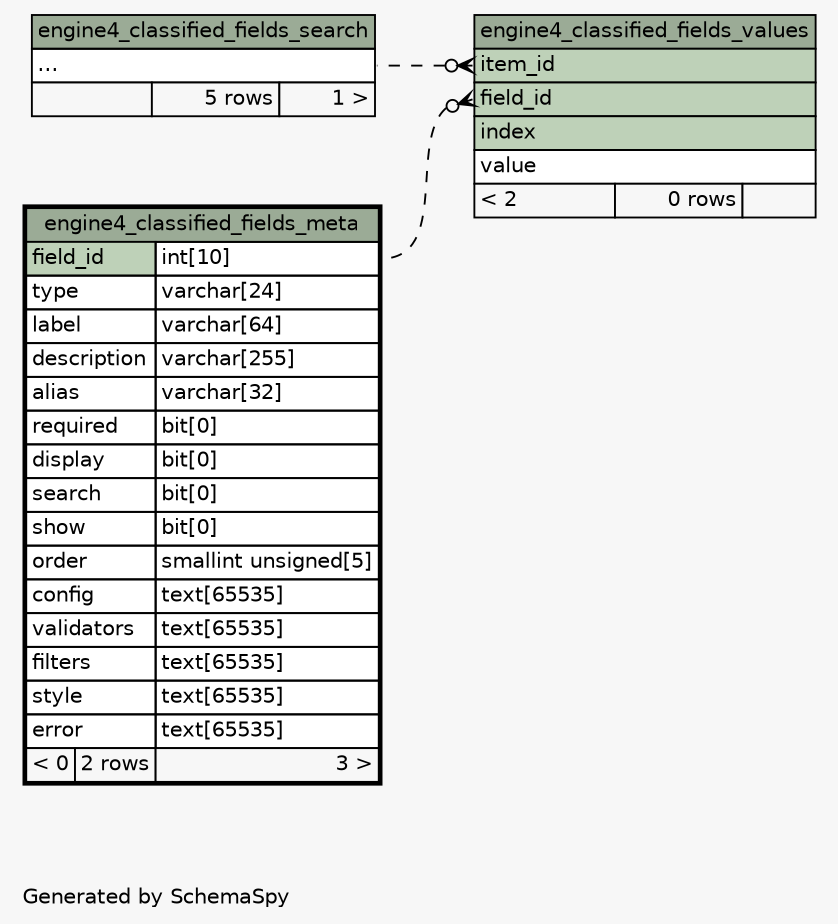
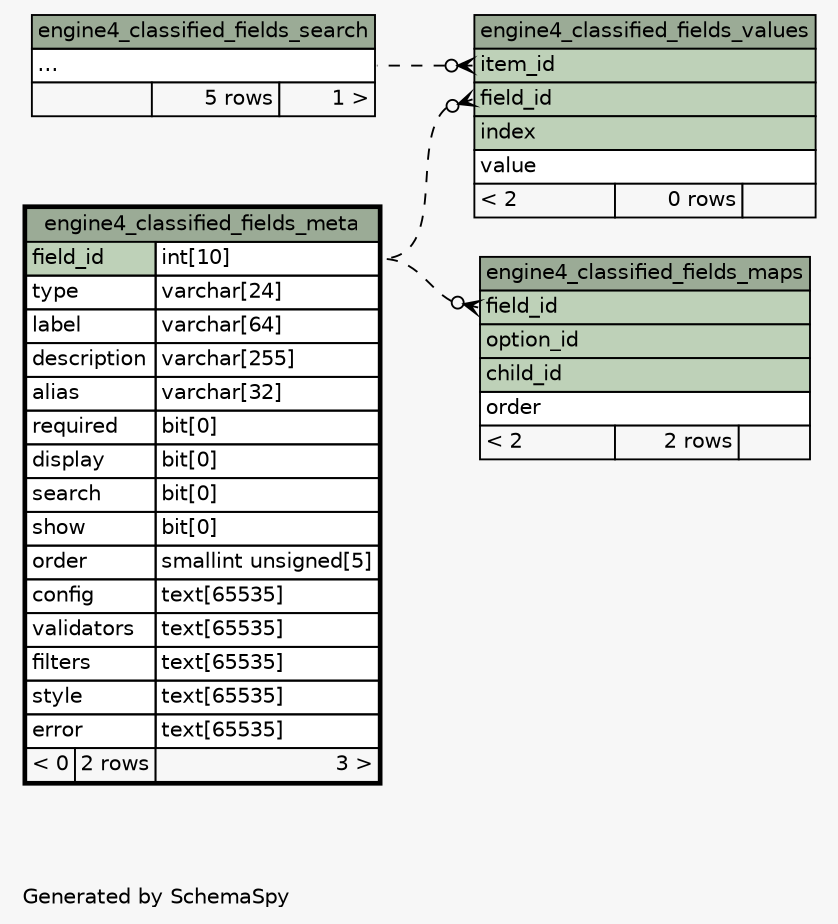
none -> (645, 358)
